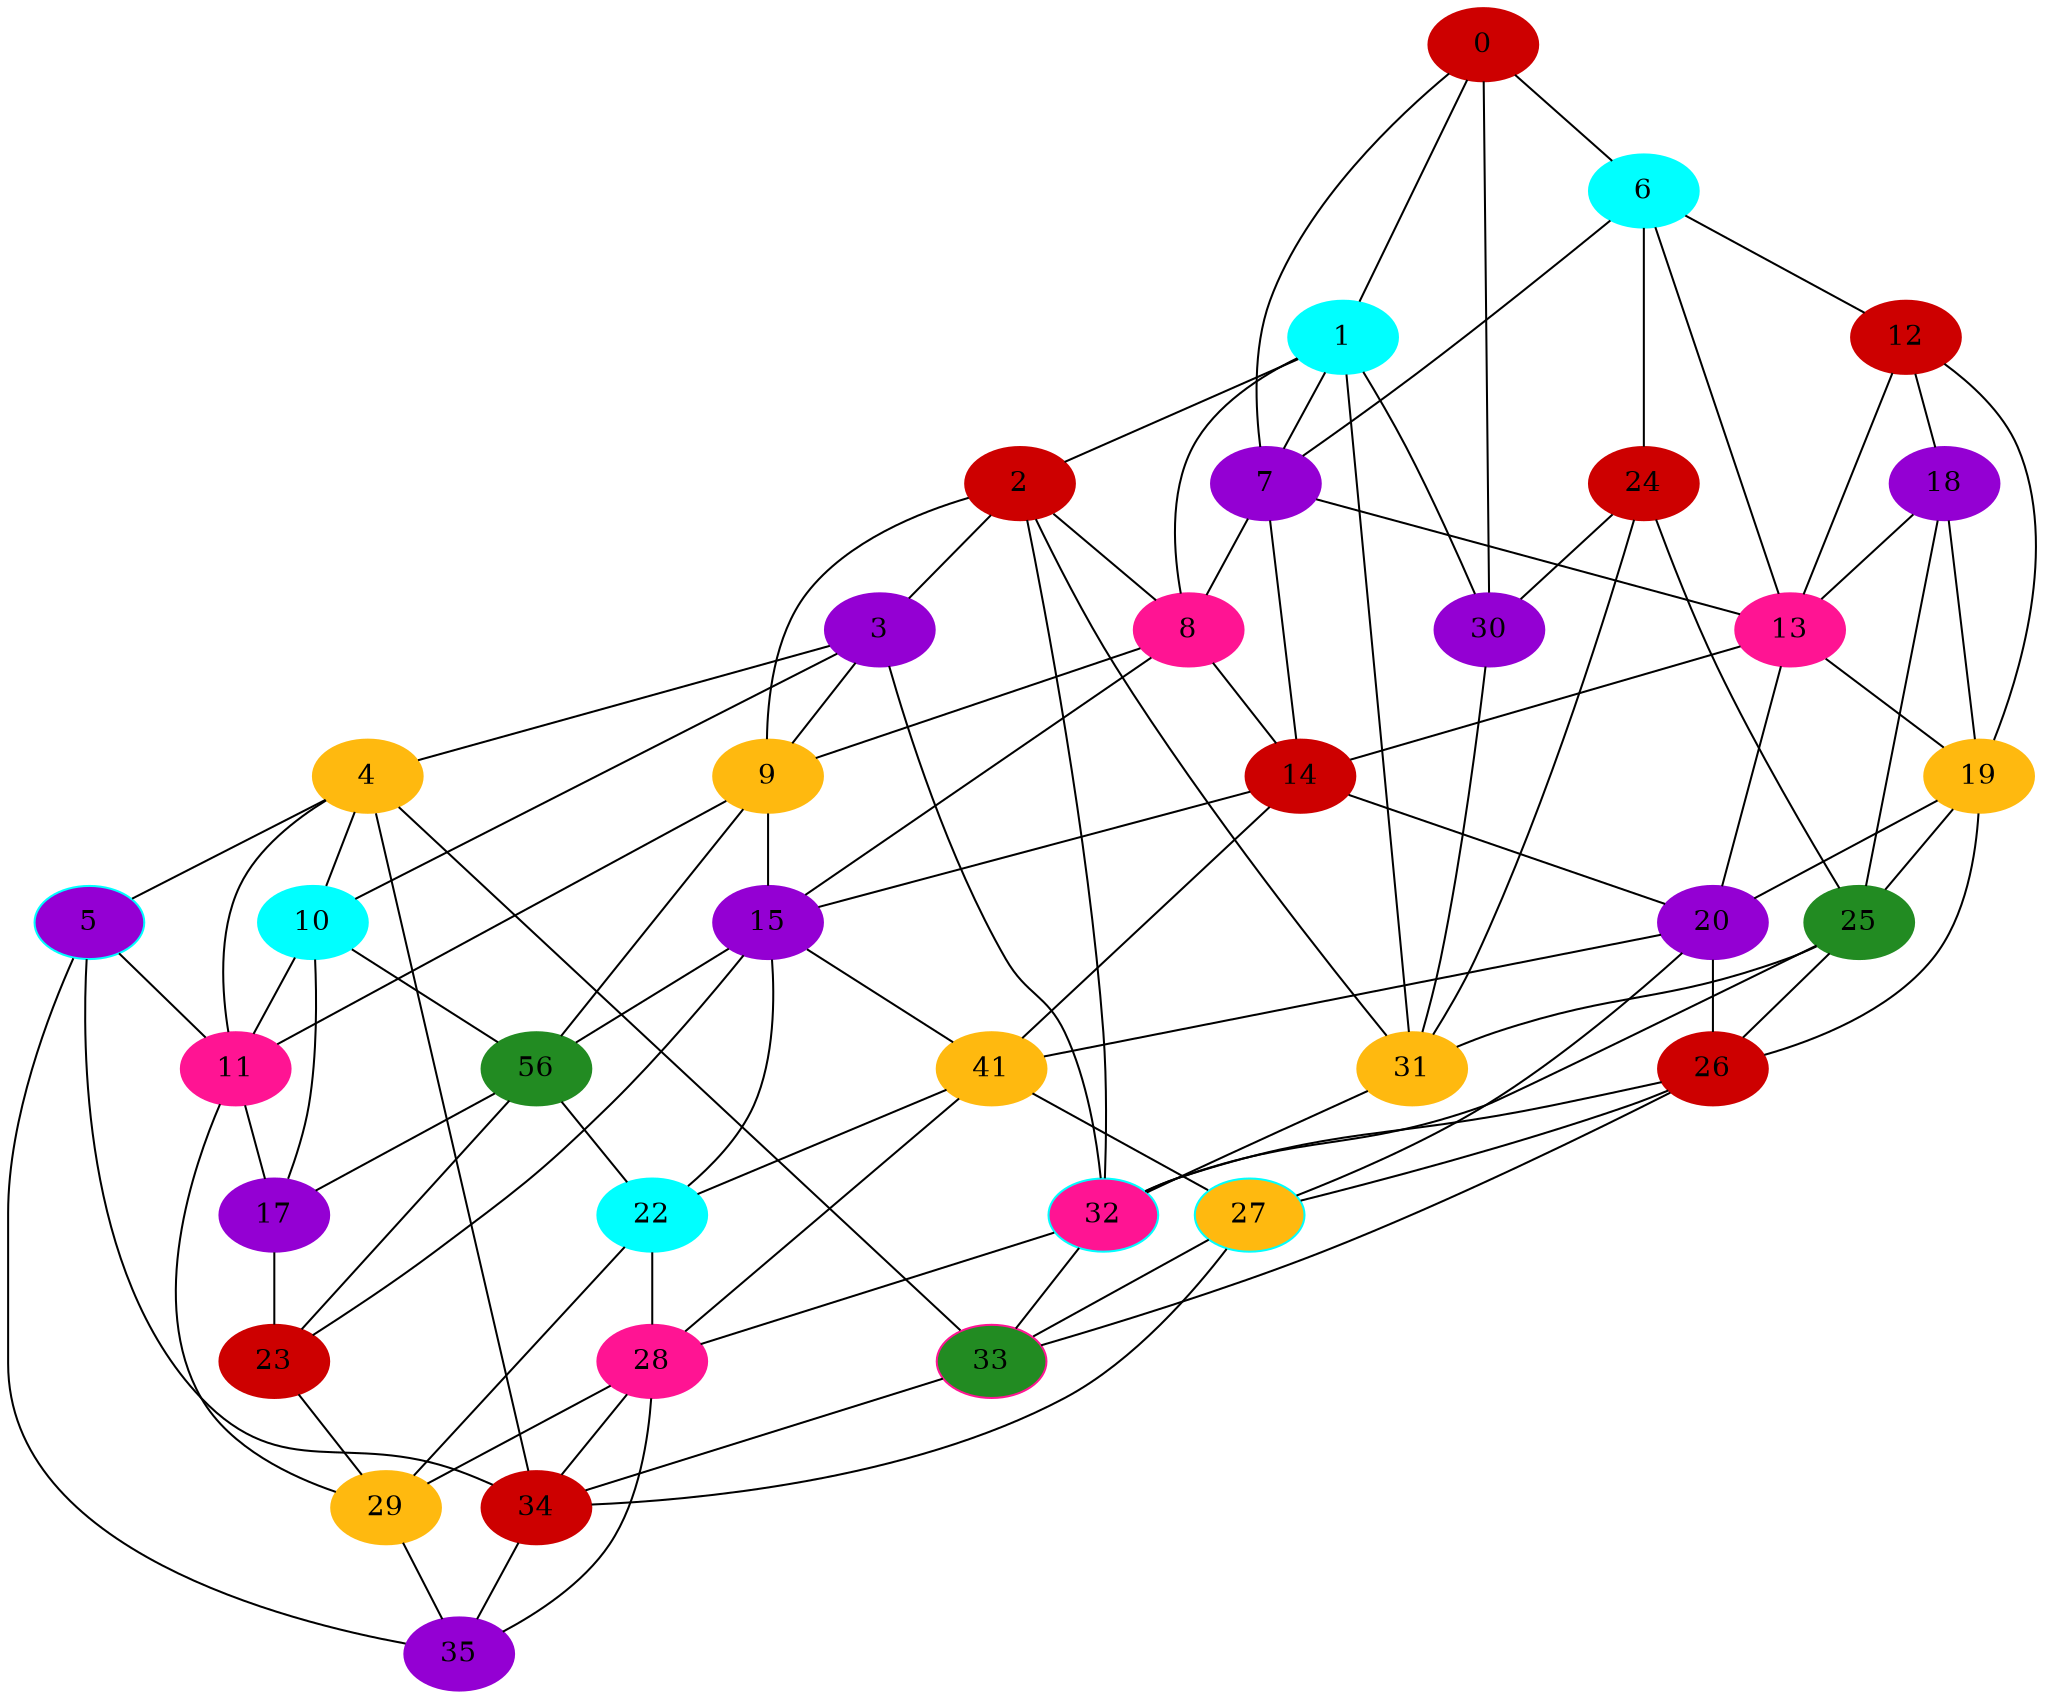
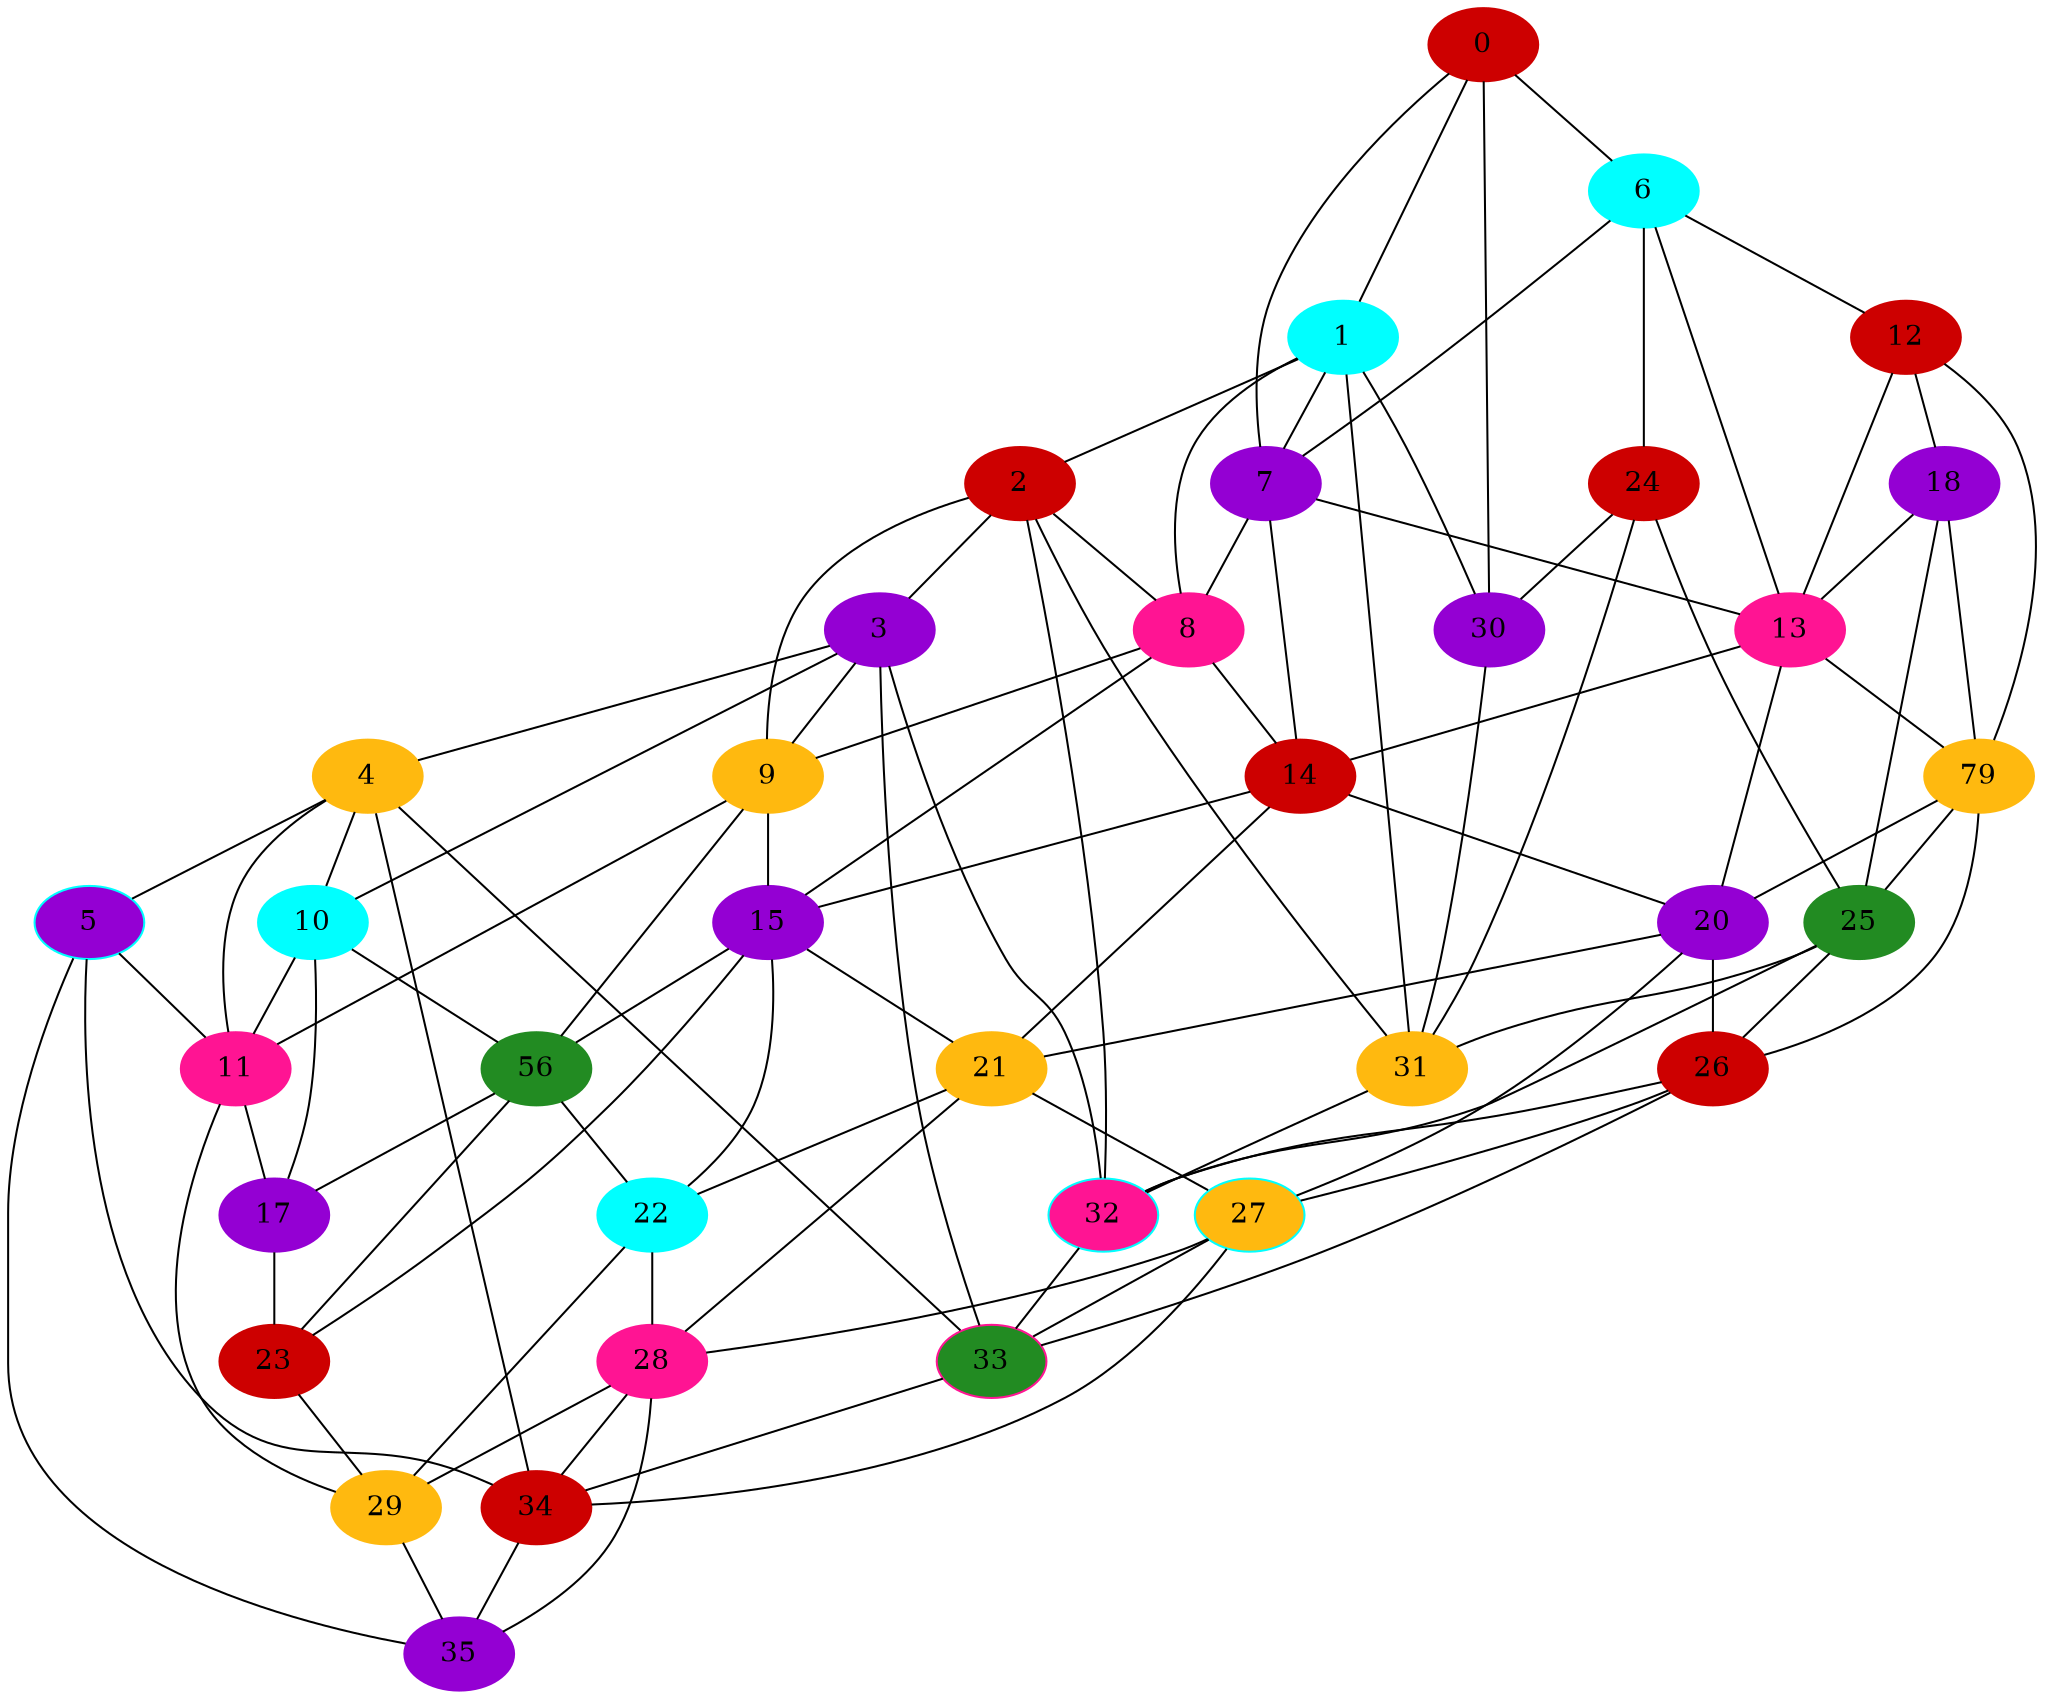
(1979, 776) -> (1979, 776)
none -> (901, 984)
(992, 1069) -> (992, 1069)
(877, 1288) -> (960, 1309)
